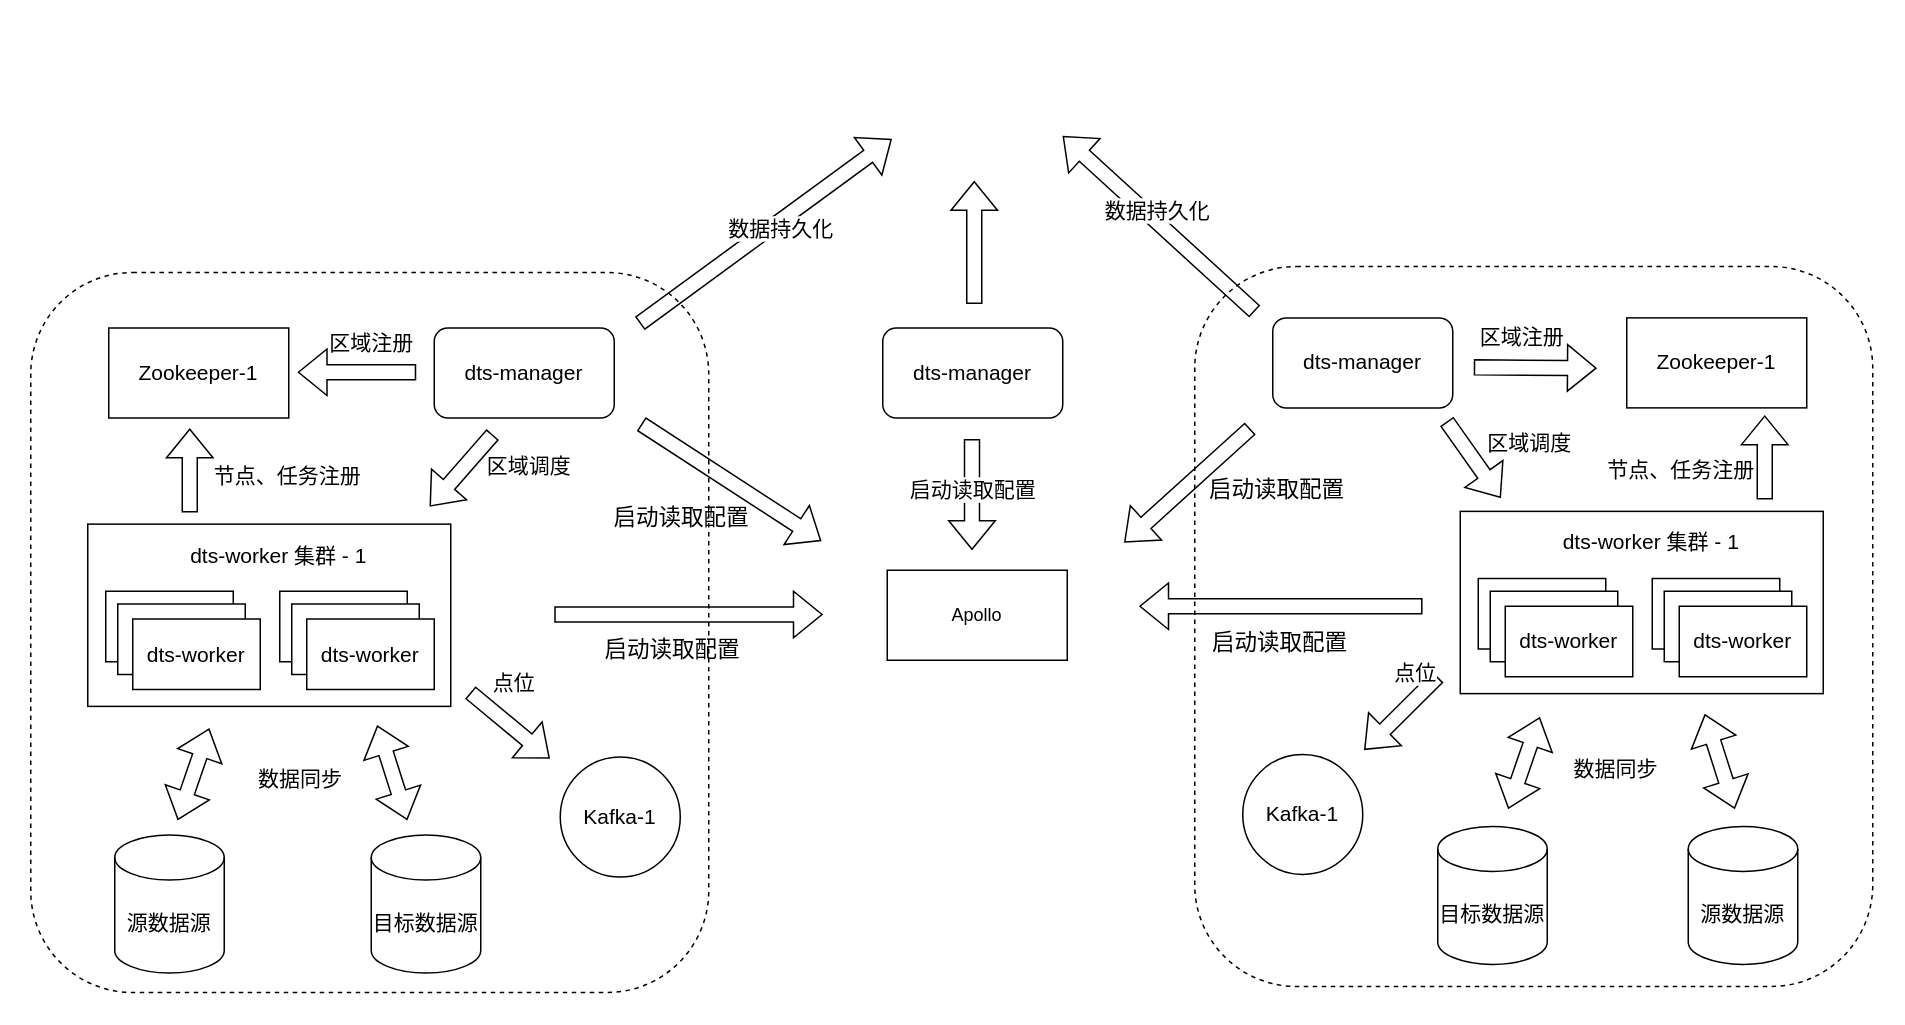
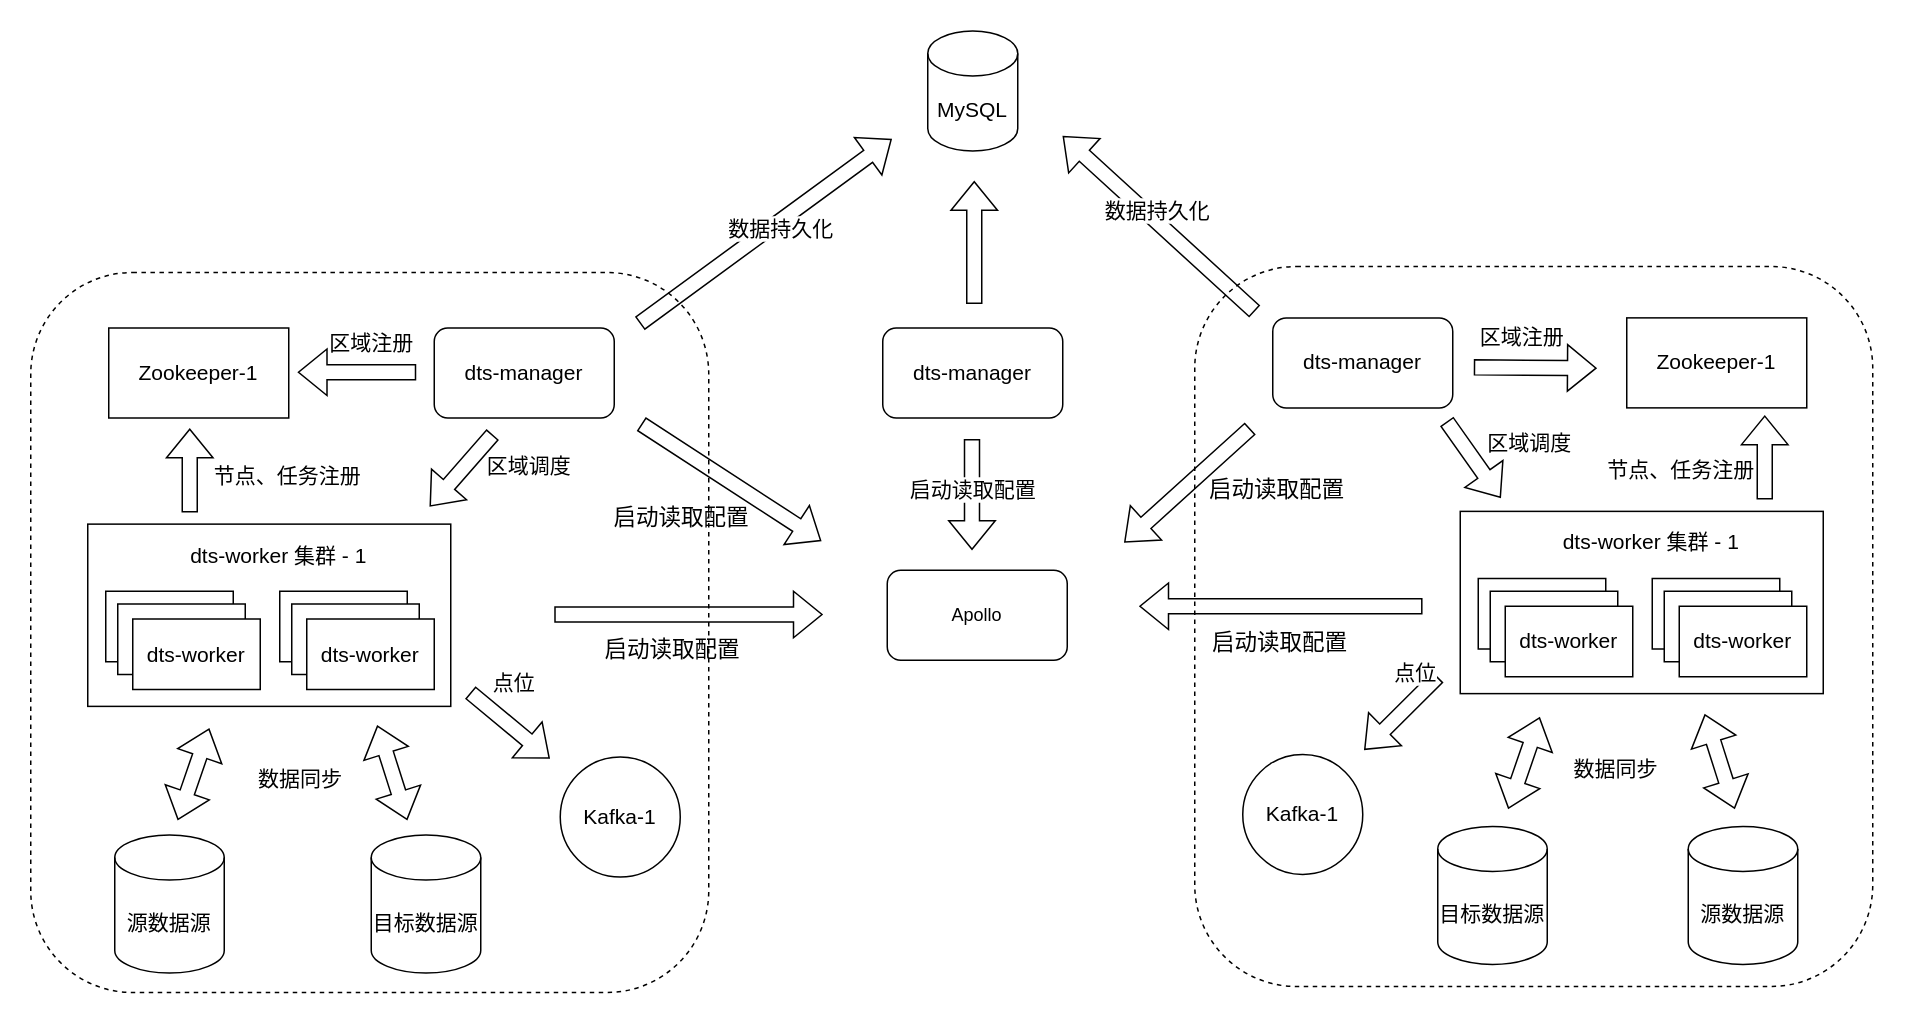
none -> (973, 91)
(977, 615) -> (977, 615)
